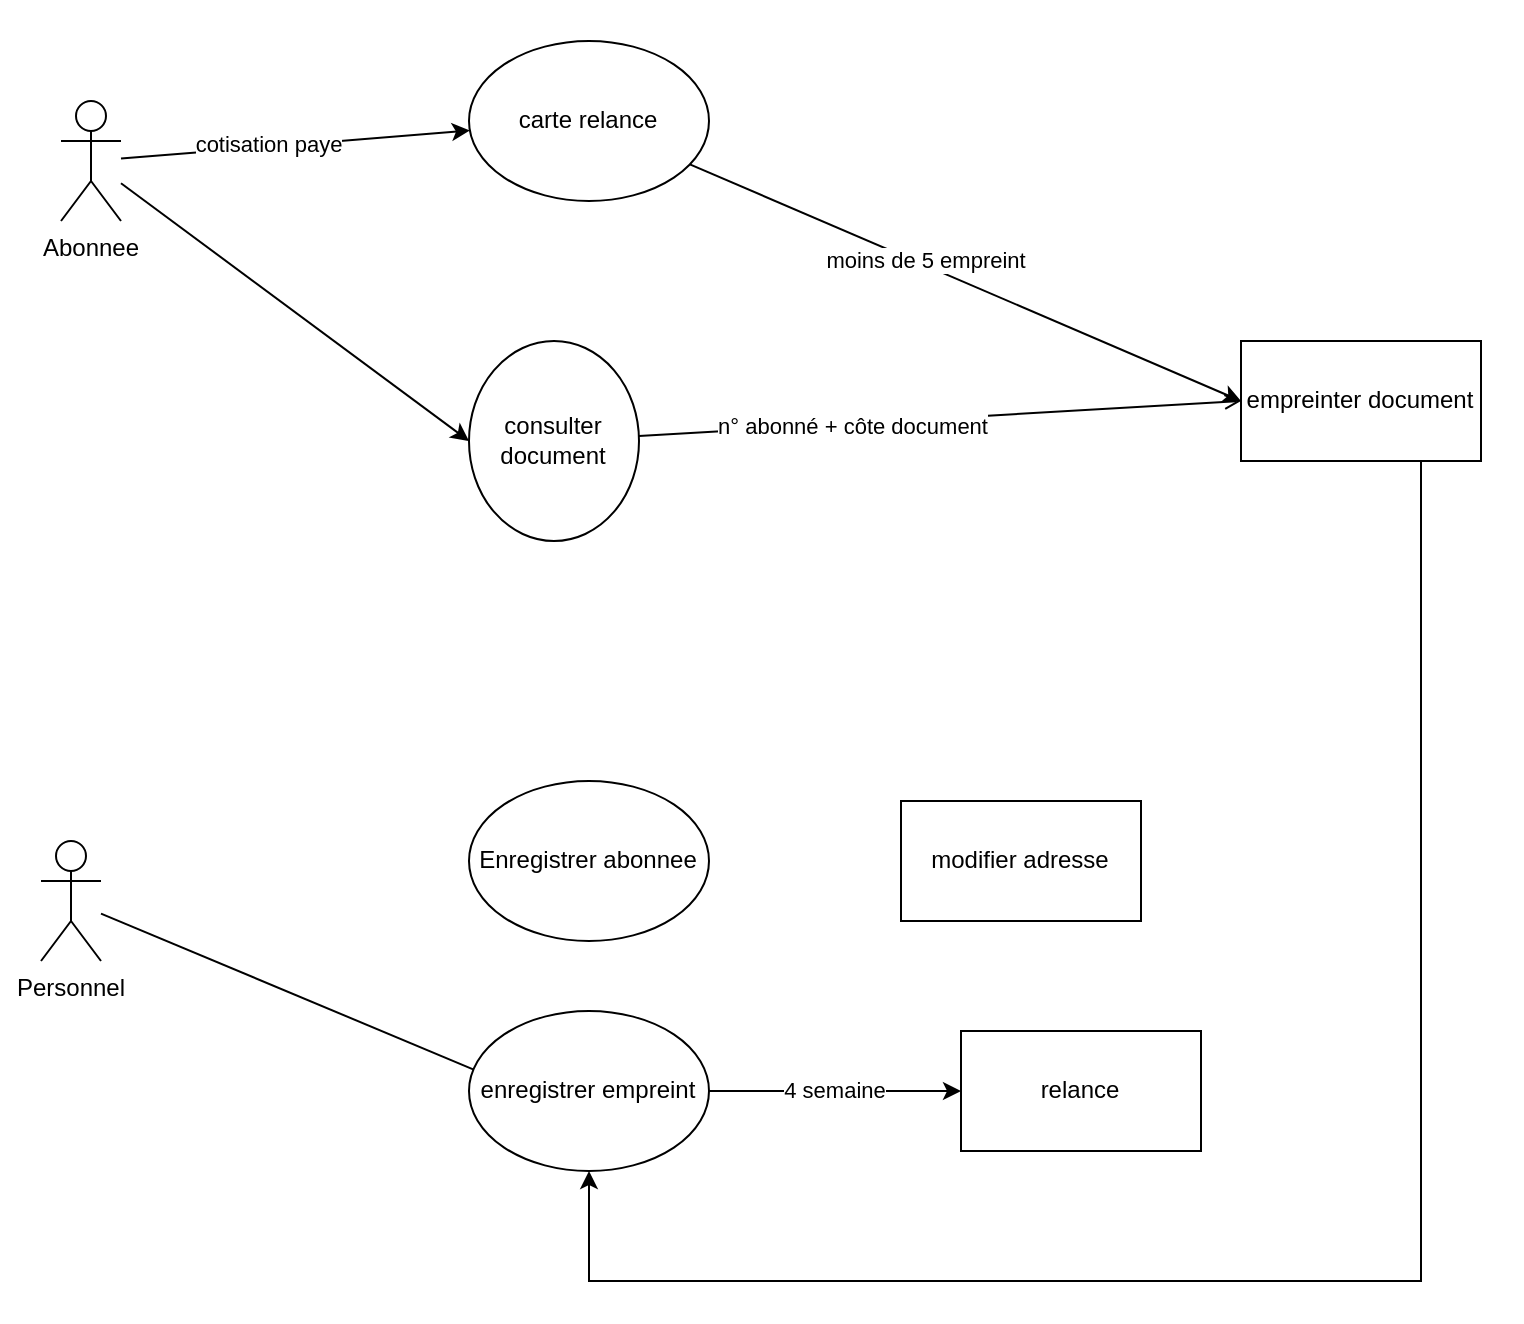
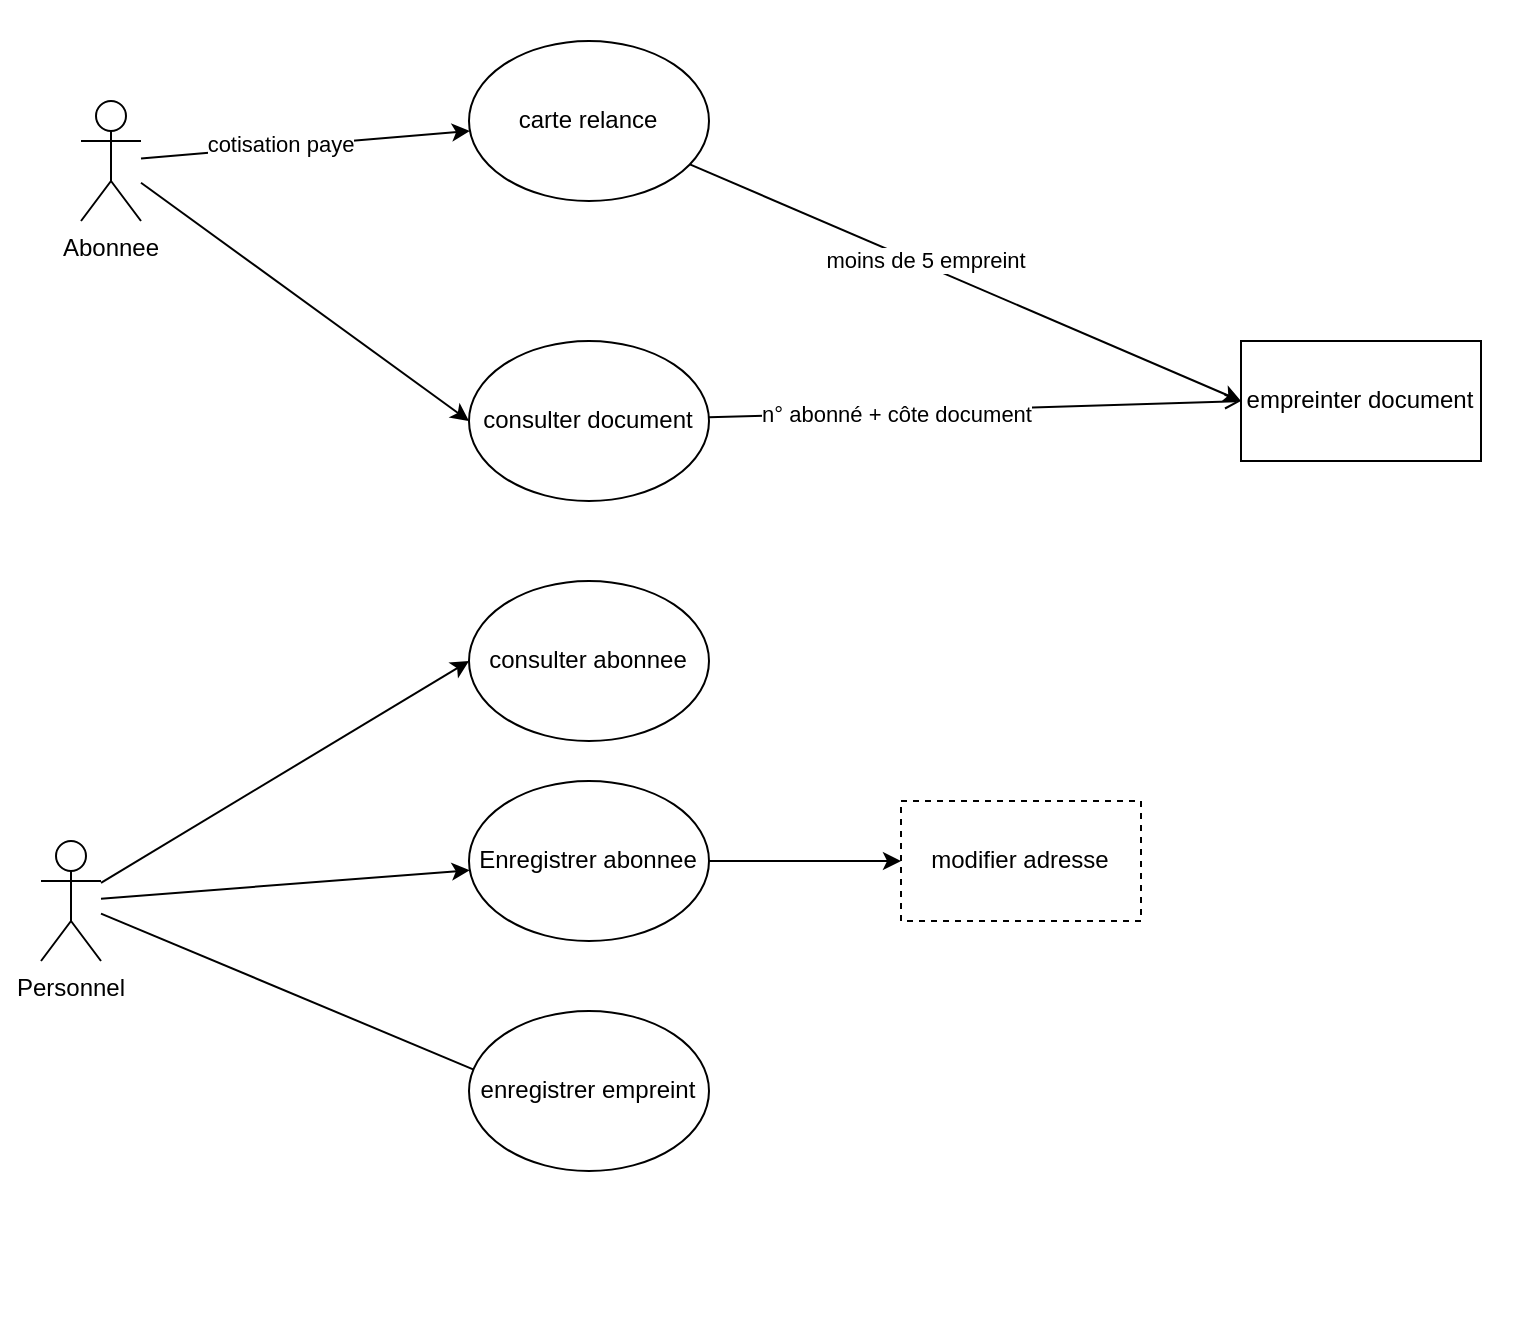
(91, 161) -> (111, 161)
(554, 441) -> (589, 421)
none -> (589, 661)
none -> (280, 775)
none -> (798, 861)
(1021, 861) -> (1021, 861)
none -> (279, 885)
(828, 1091) -> none
(1081, 1091) -> none
(1367, 1281) -> none
